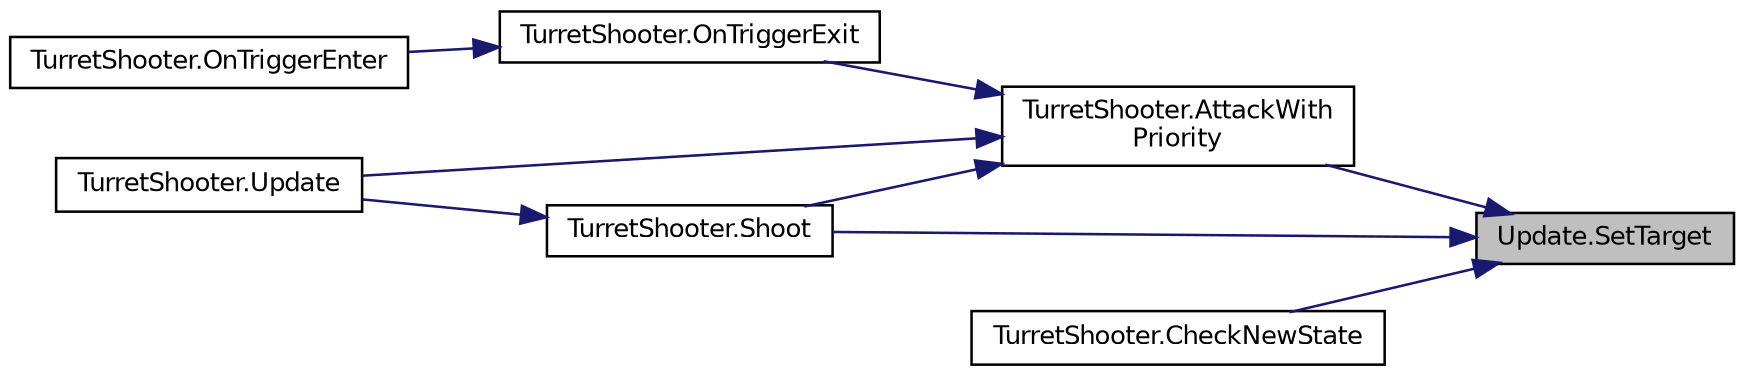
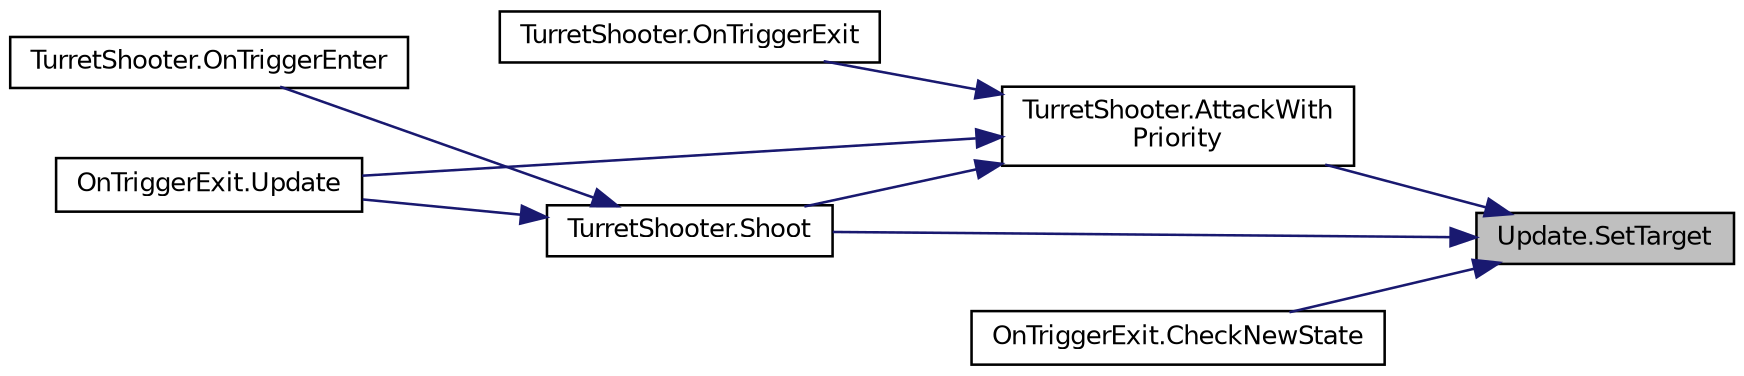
(441, 50) -> (437, 142)
(209, 185) -> (209, 185)
(1178, 338) -> (1178, 338)
